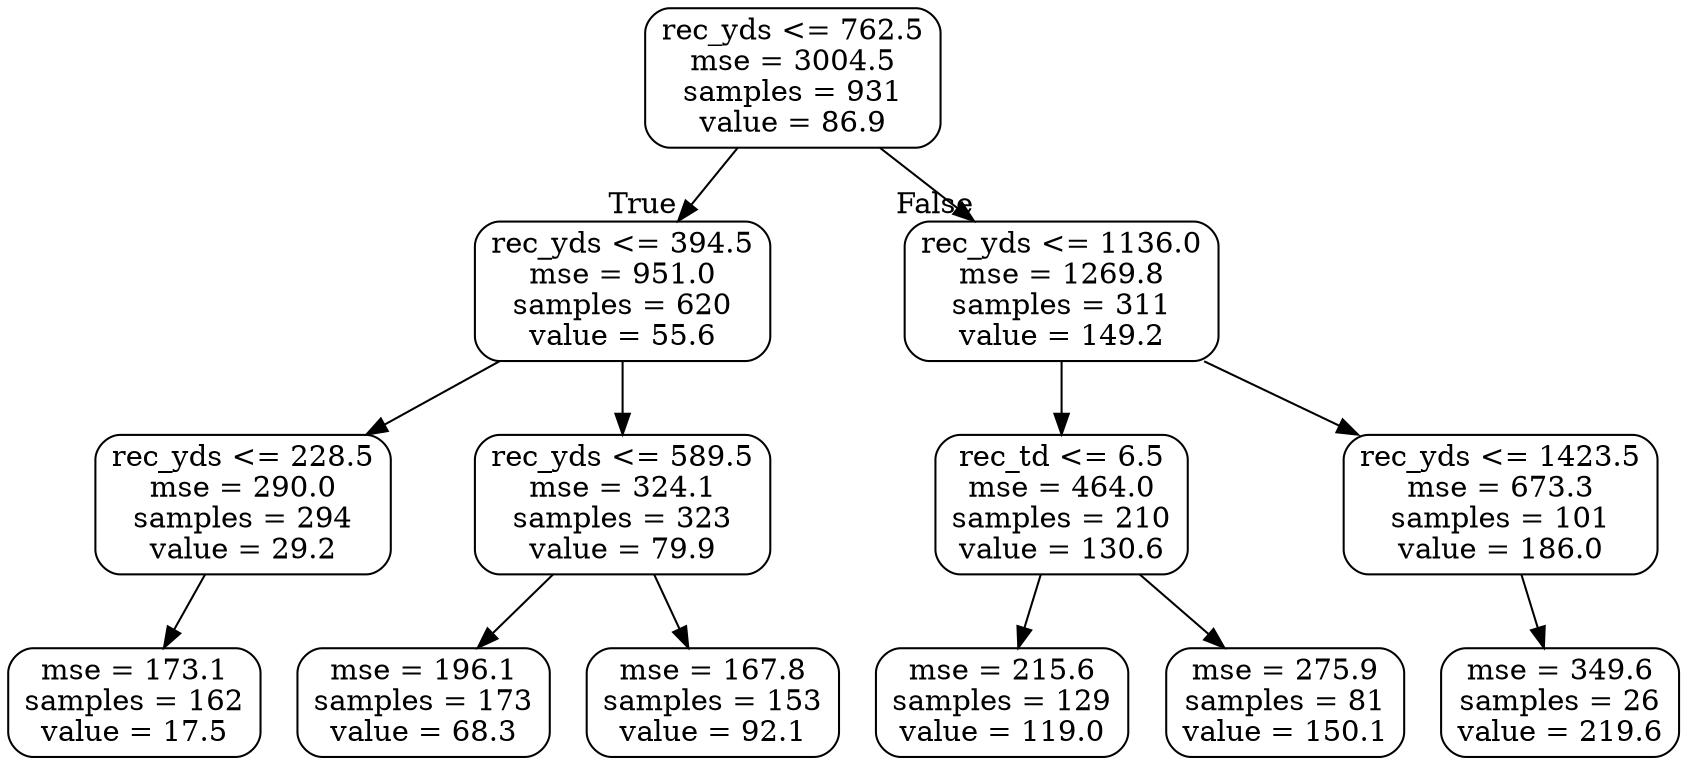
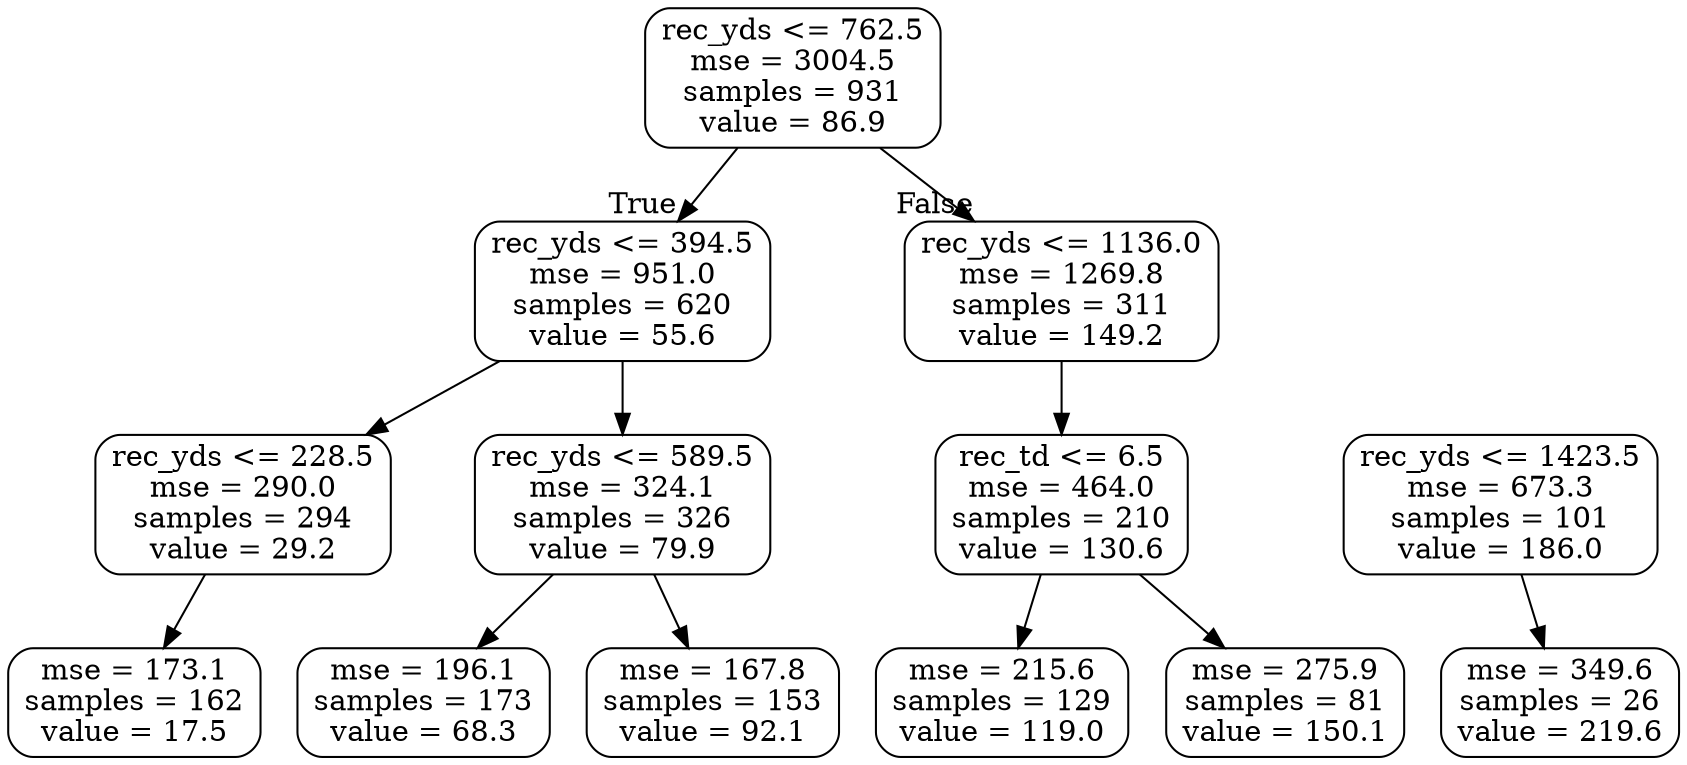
(1272, 393) -> none
(623, 505) -> (623, 505)
